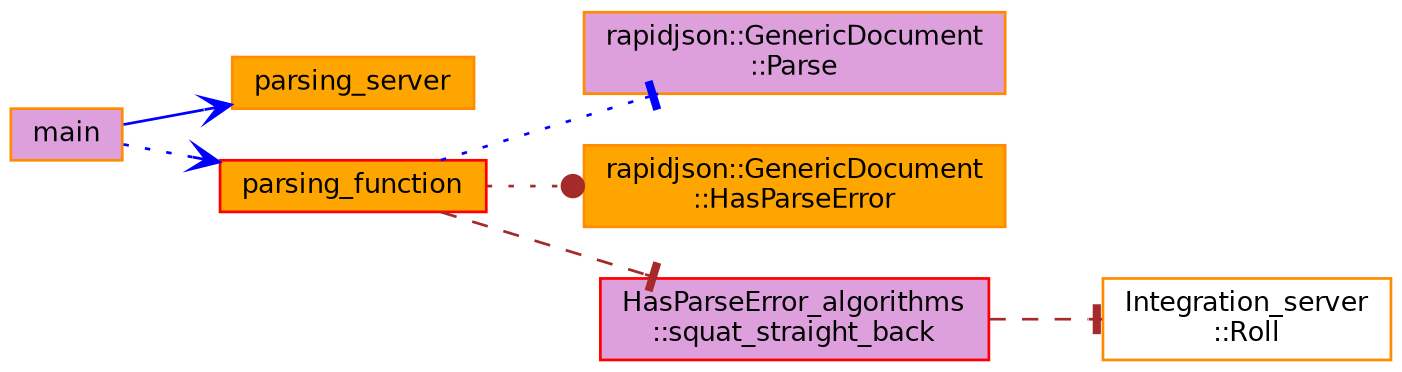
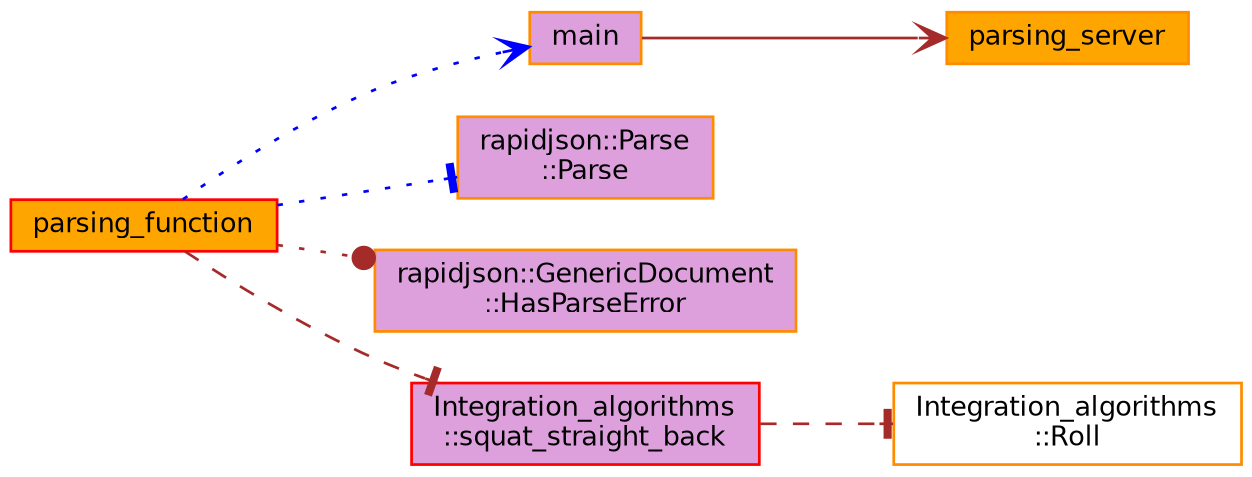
(795, 53) -> (585, 158)
(164, 117) -> (780, 38)
(158, 151) -> (335, 108)
(795, 186) -> (585, 291)
(795, 319) -> (585, 424)
(1247, 319) -> (1068, 424)
